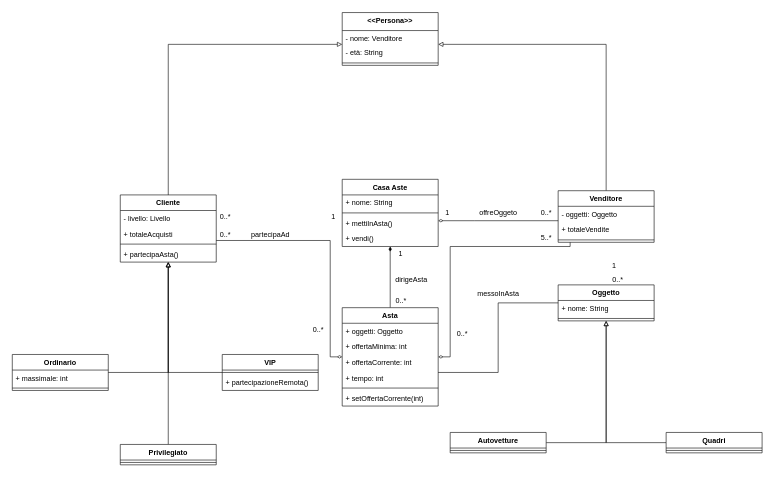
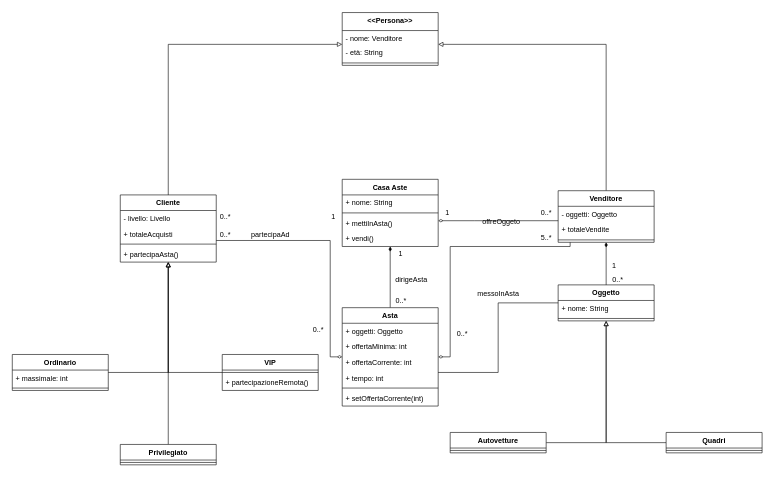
(498, 213) -> (501, 222)
none -> (606, 248)
